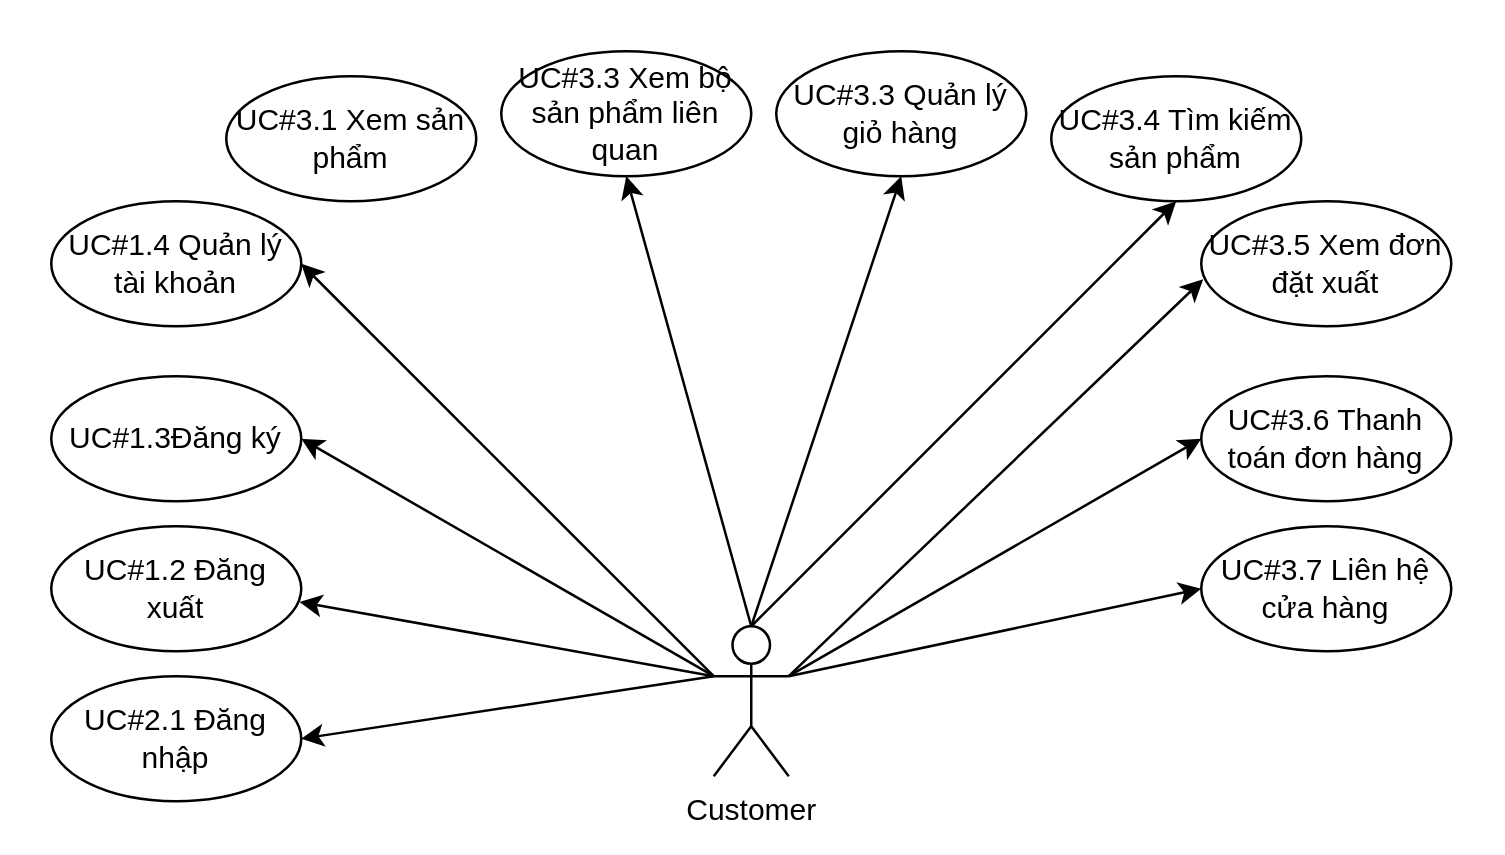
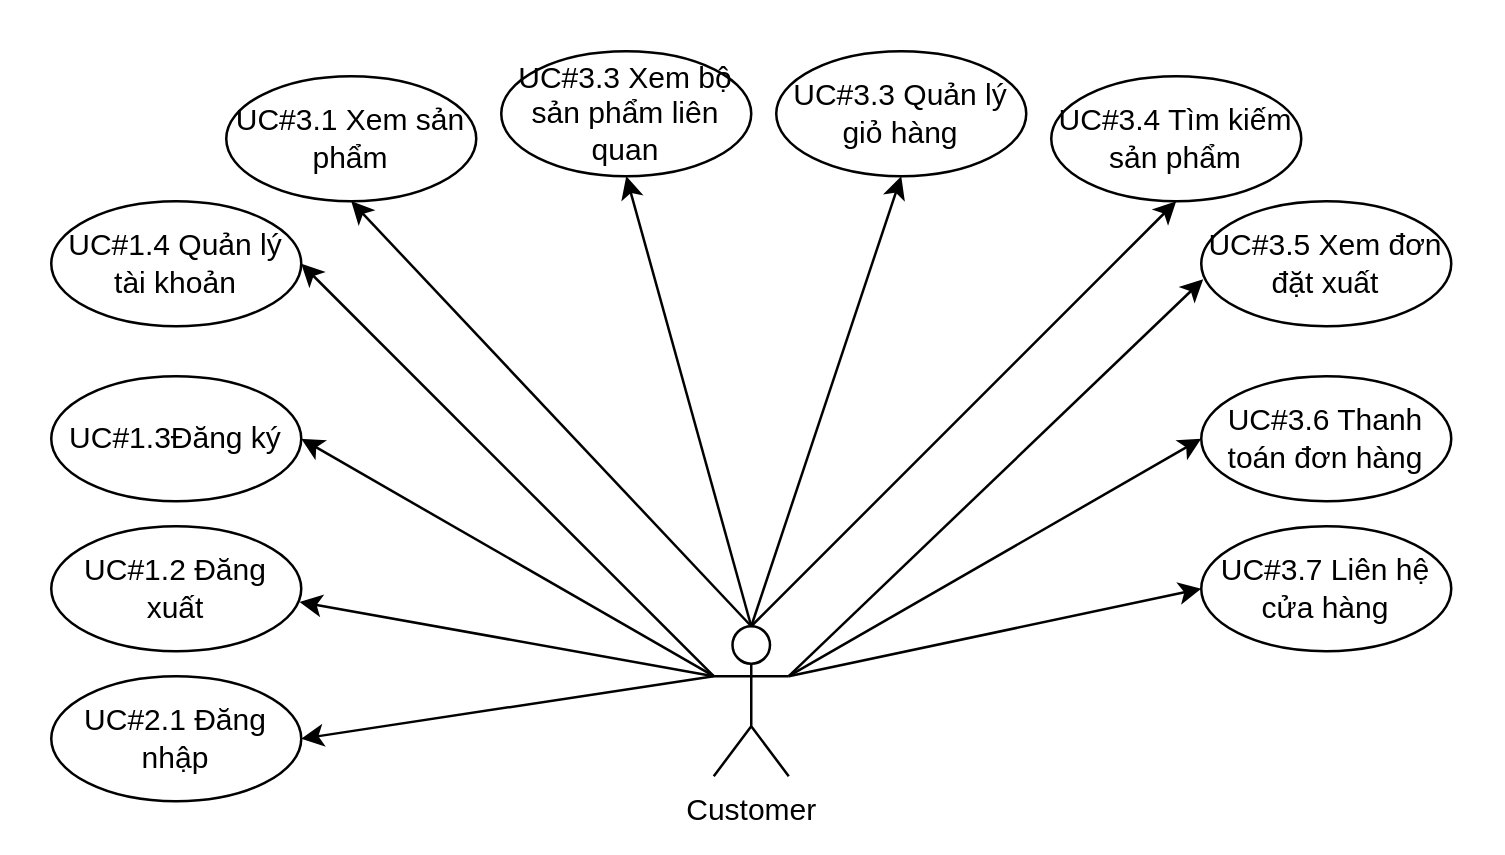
none -> (554, 416)
